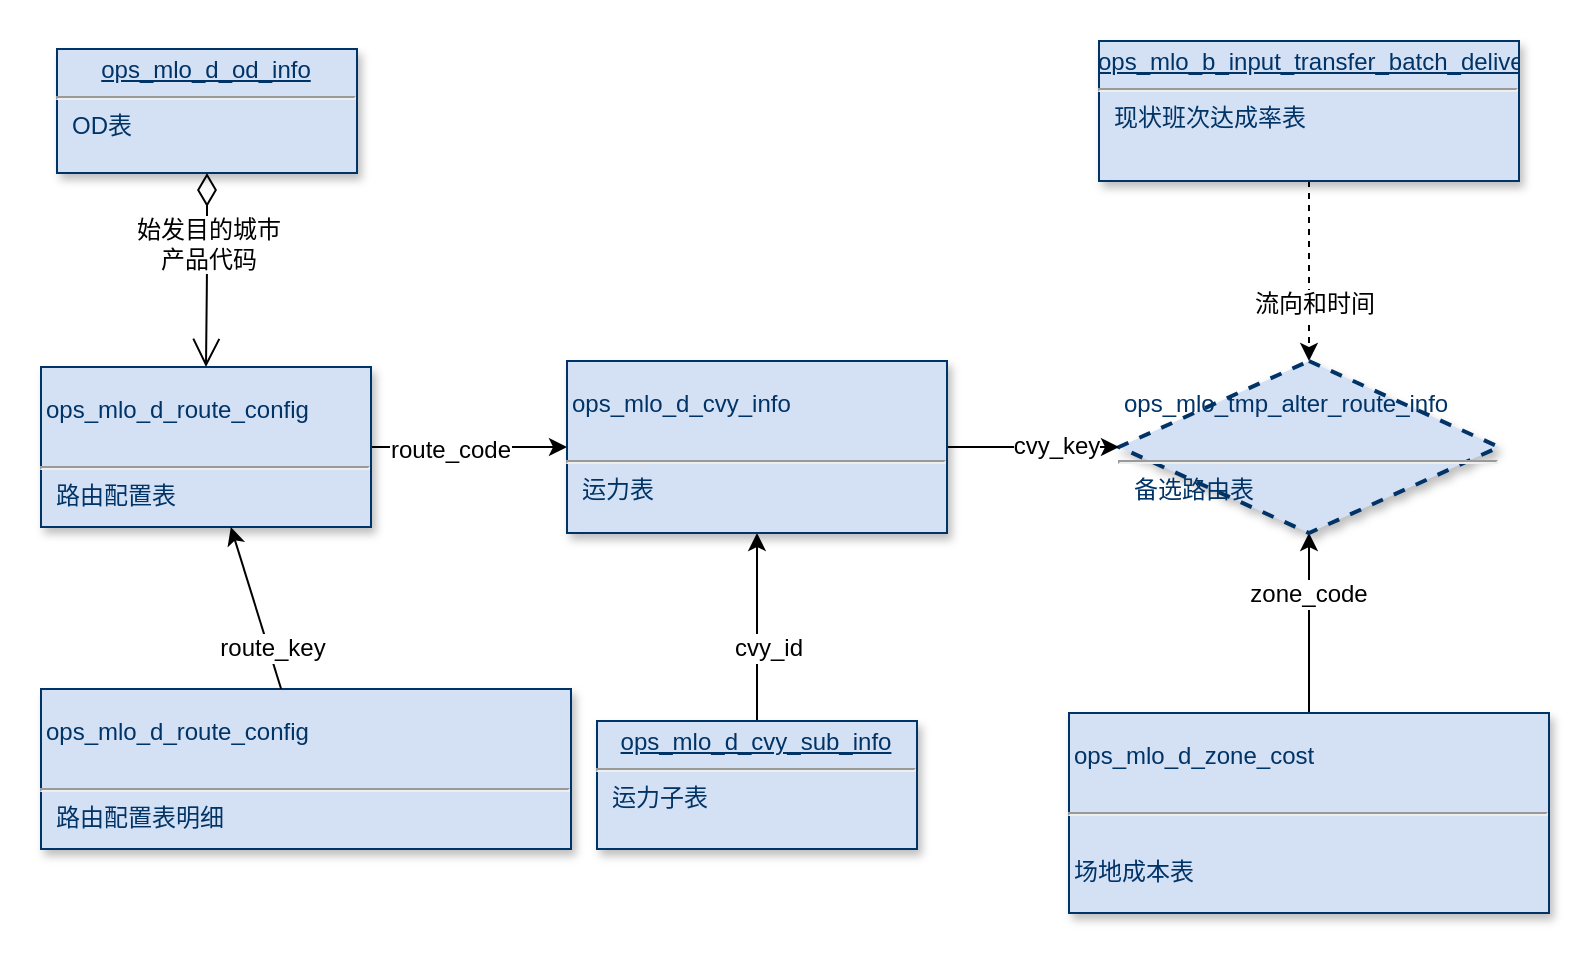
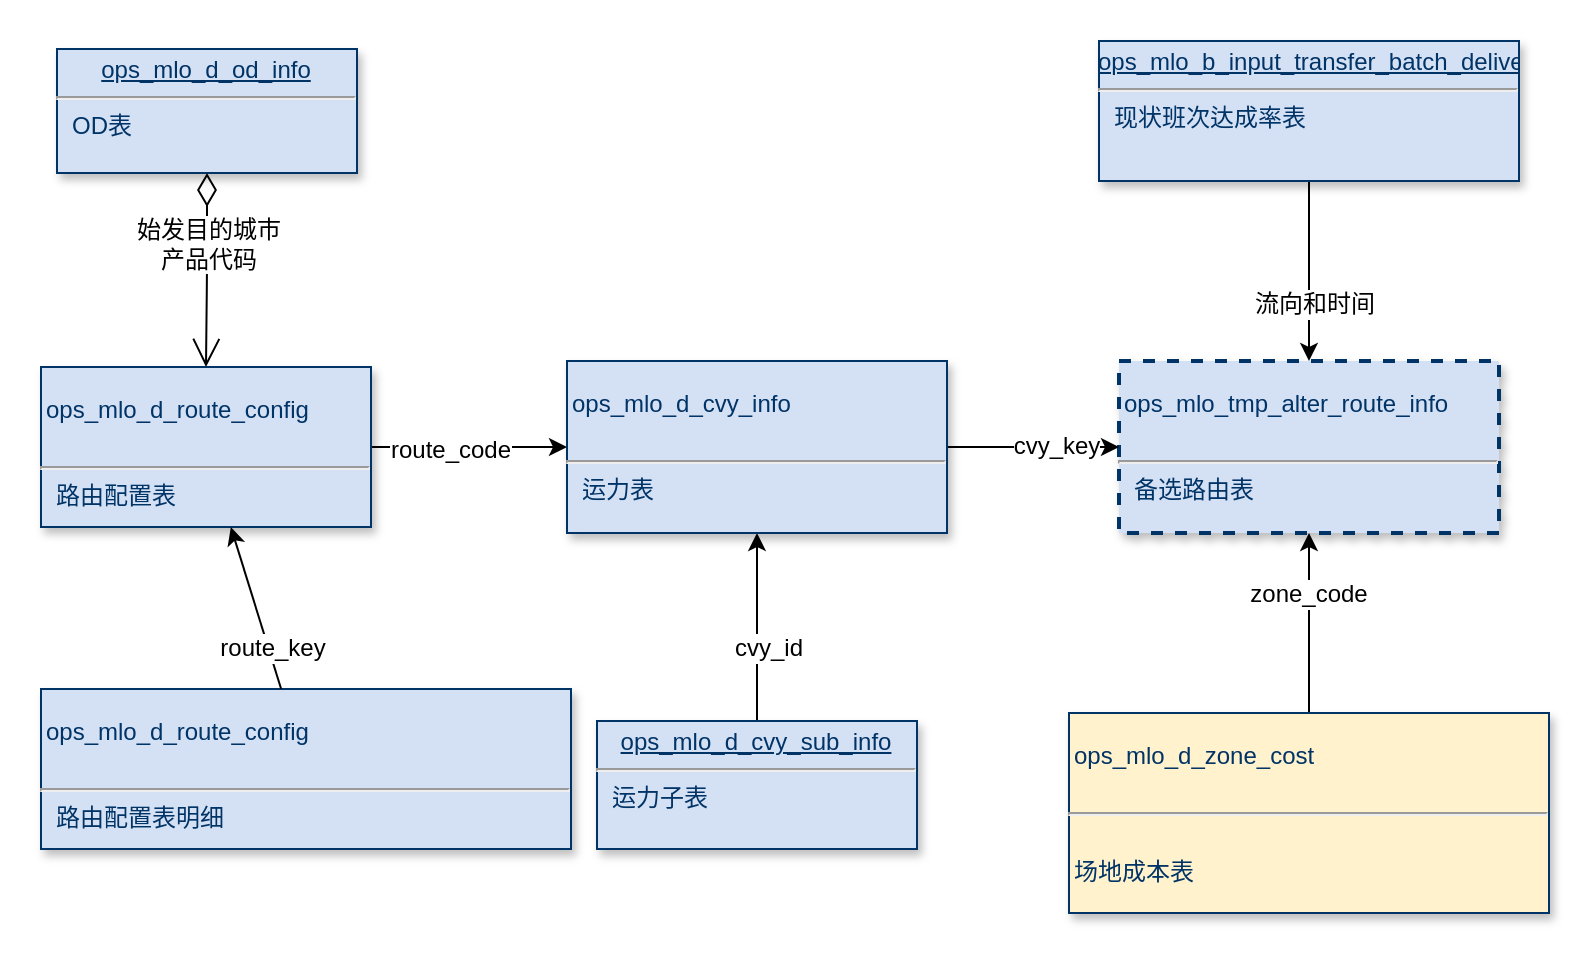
(1309, 237) -> (1309, 237)
(1309, 447) -> (1309, 447)
(1309, 813) -> (1309, 813)
